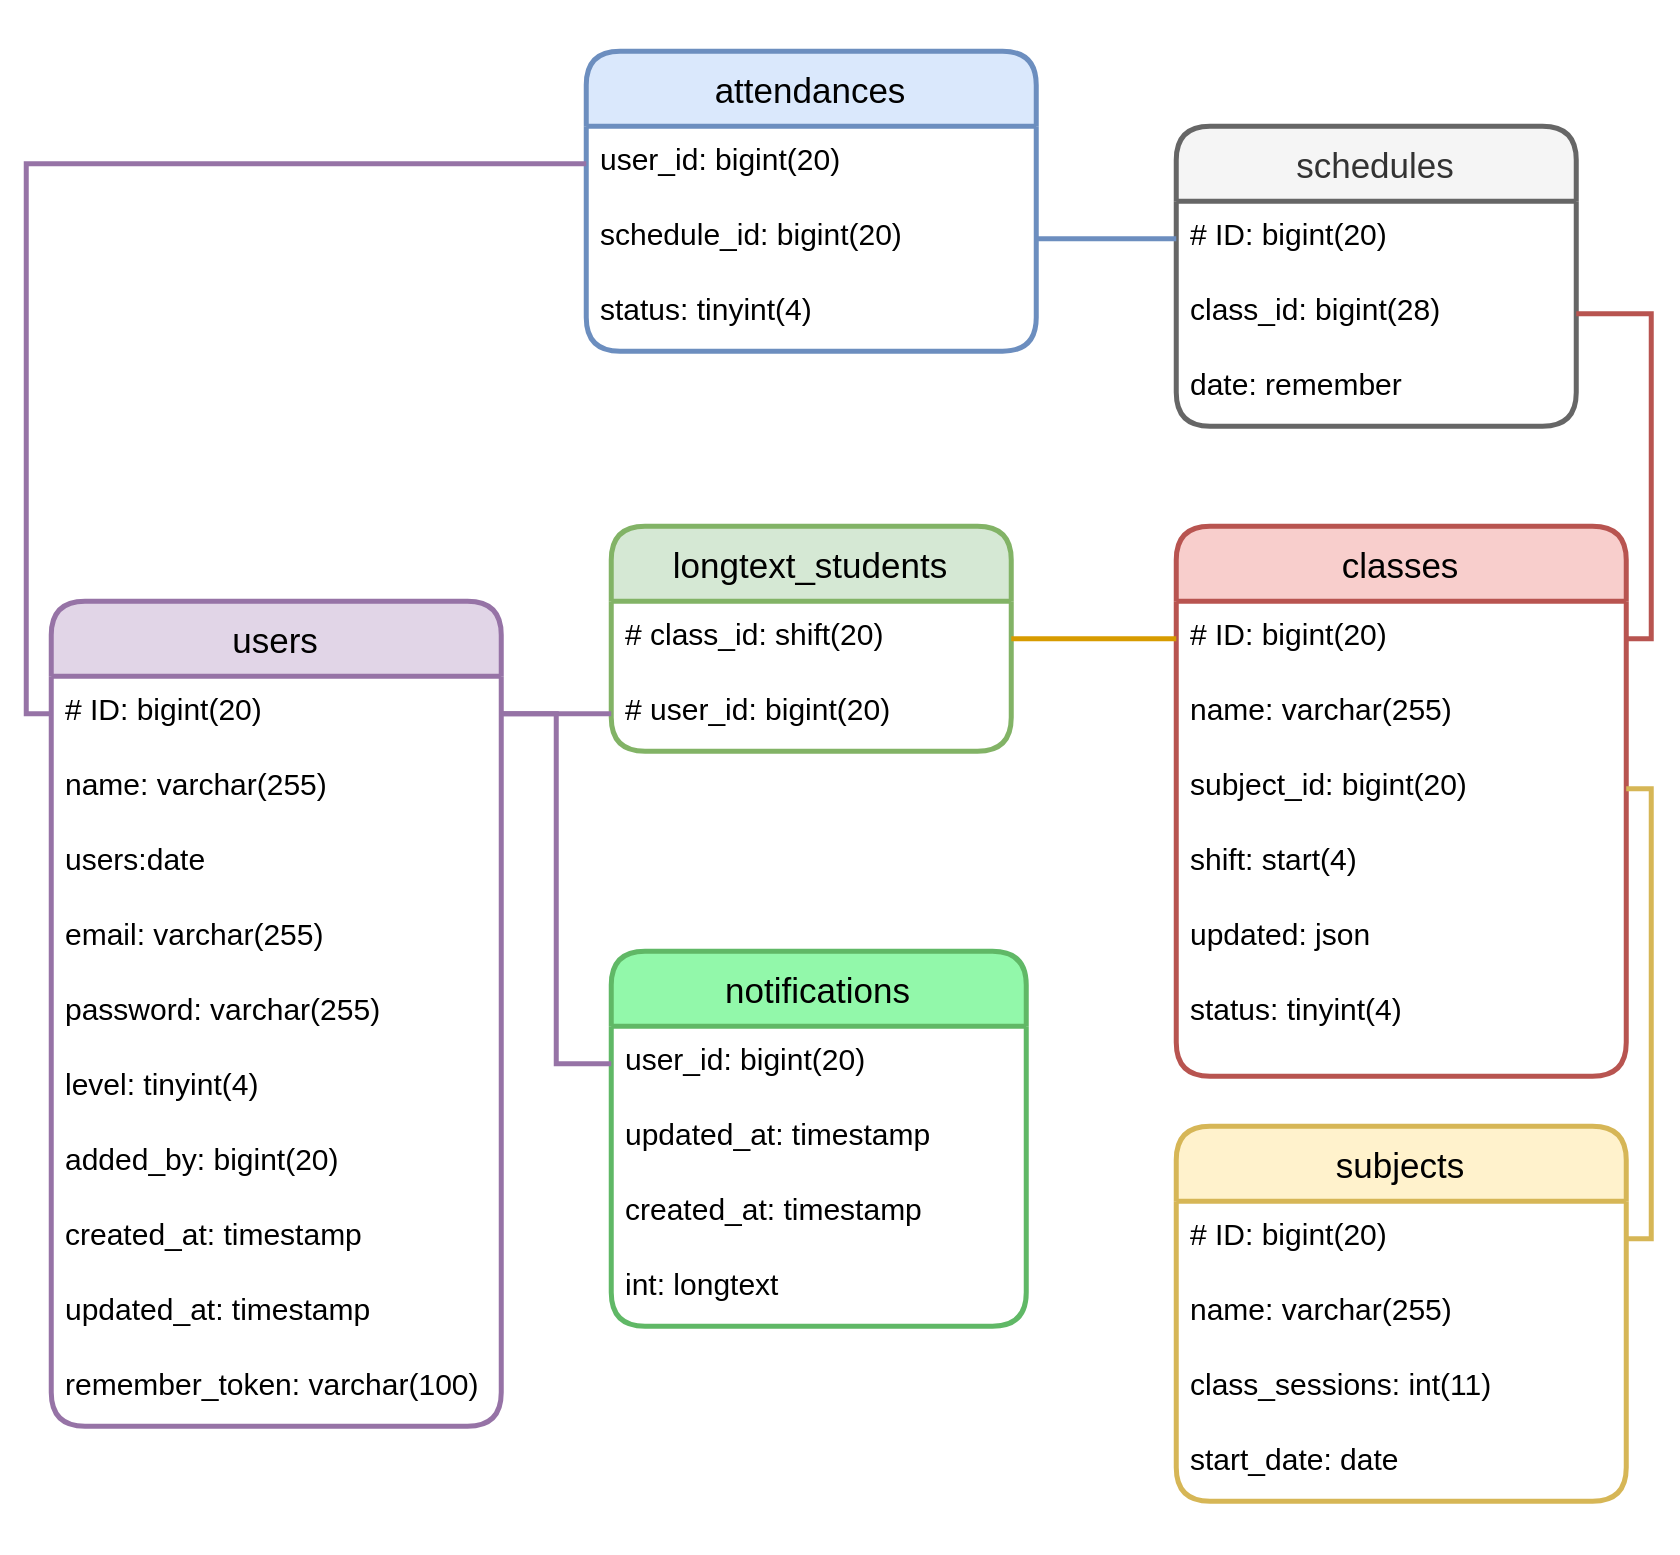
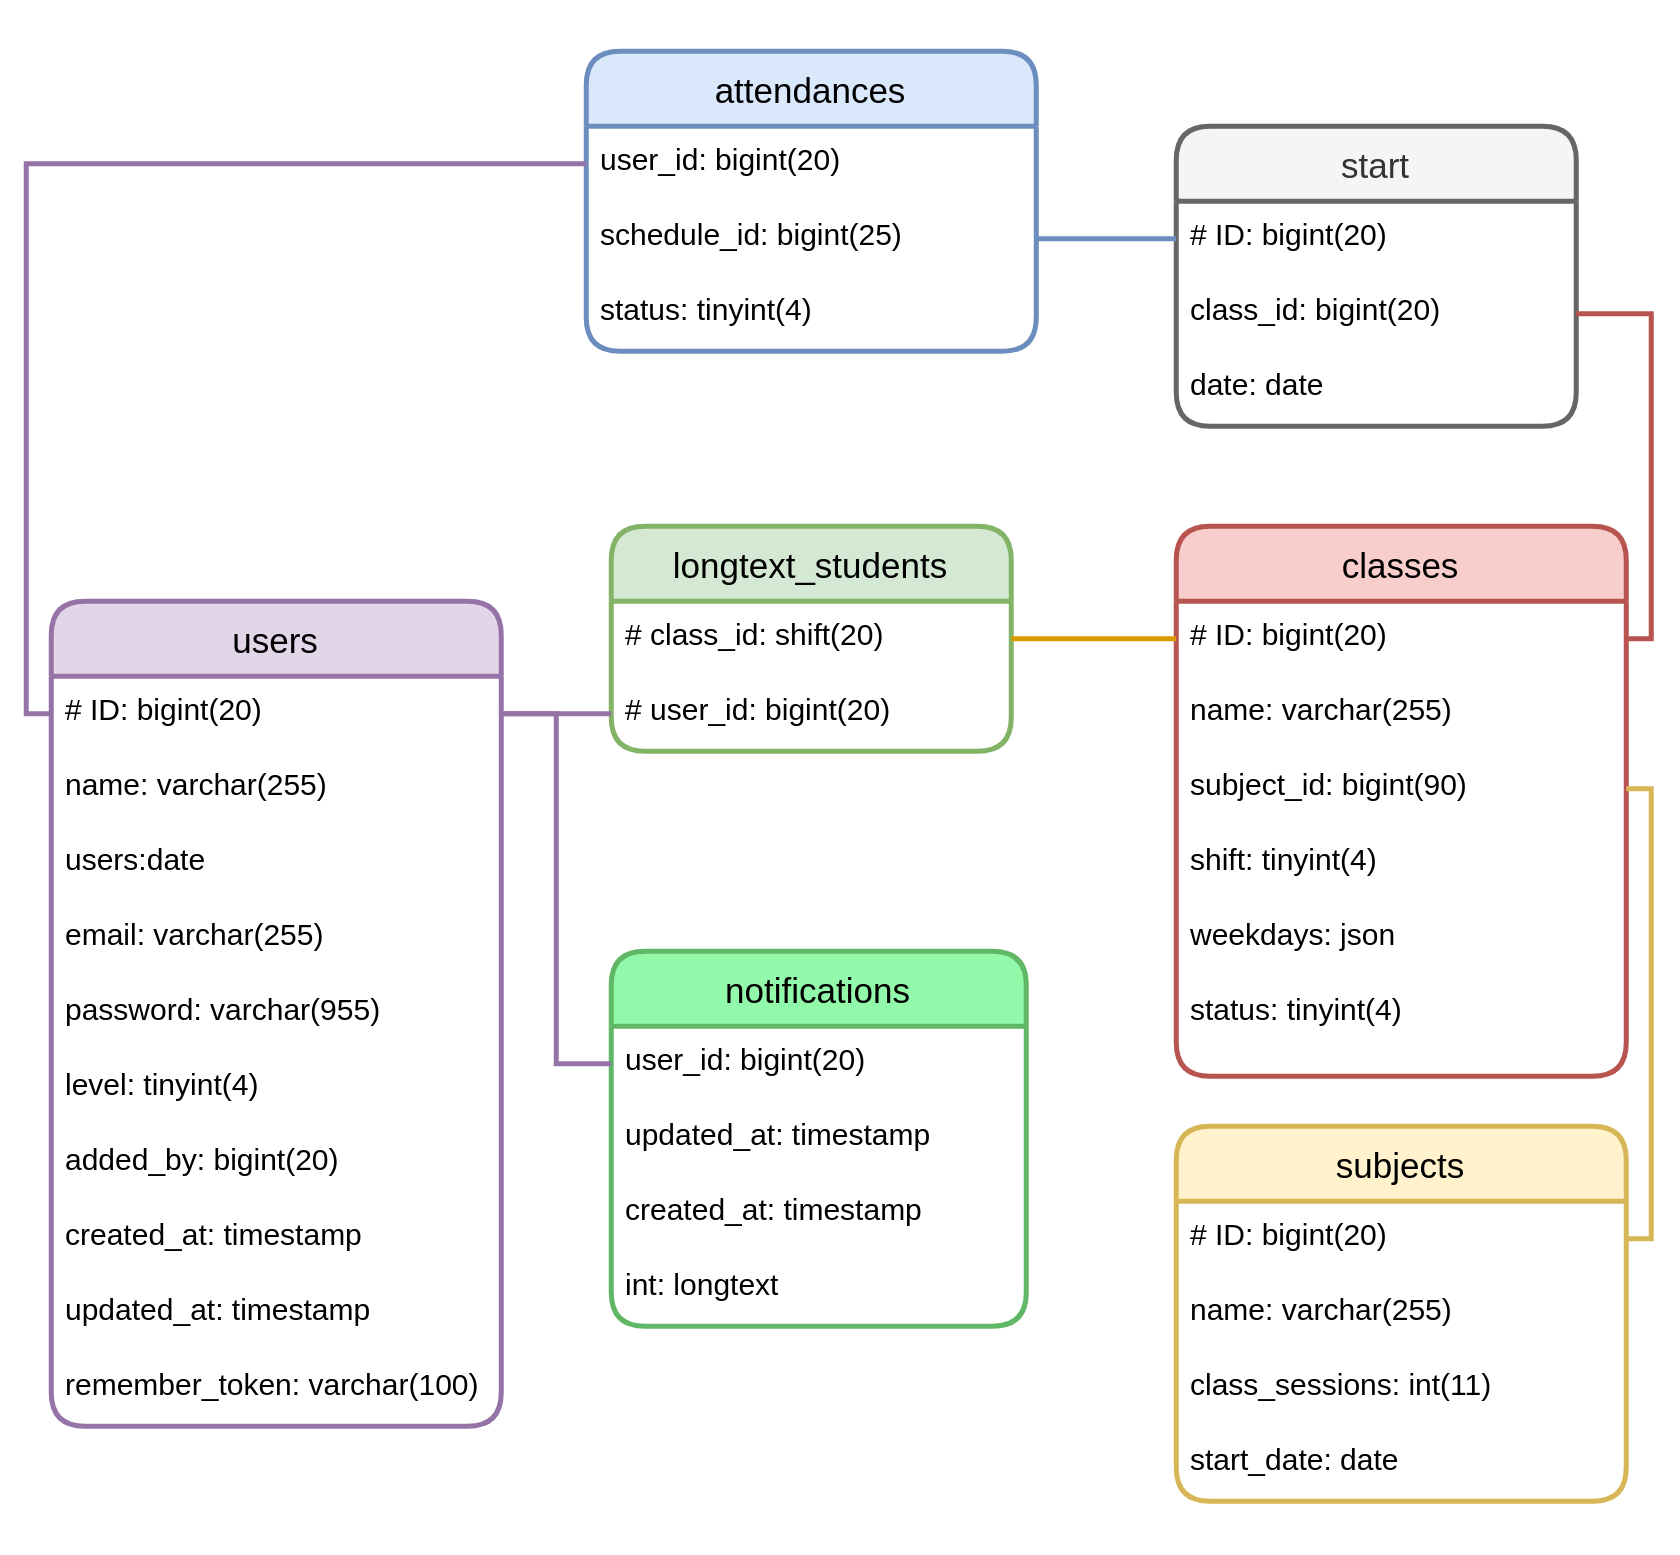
(1375, 166) -> (1375, 166)
(770, 235) -> (770, 235)
(1335, 310) -> (1335, 310)
(1300, 385) -> (1266, 385)
(1355, 785) -> (1355, 785)
(1304, 860) -> (1313, 860)
(1291, 935) -> (1300, 935)
(242, 1010) -> (242, 1010)
